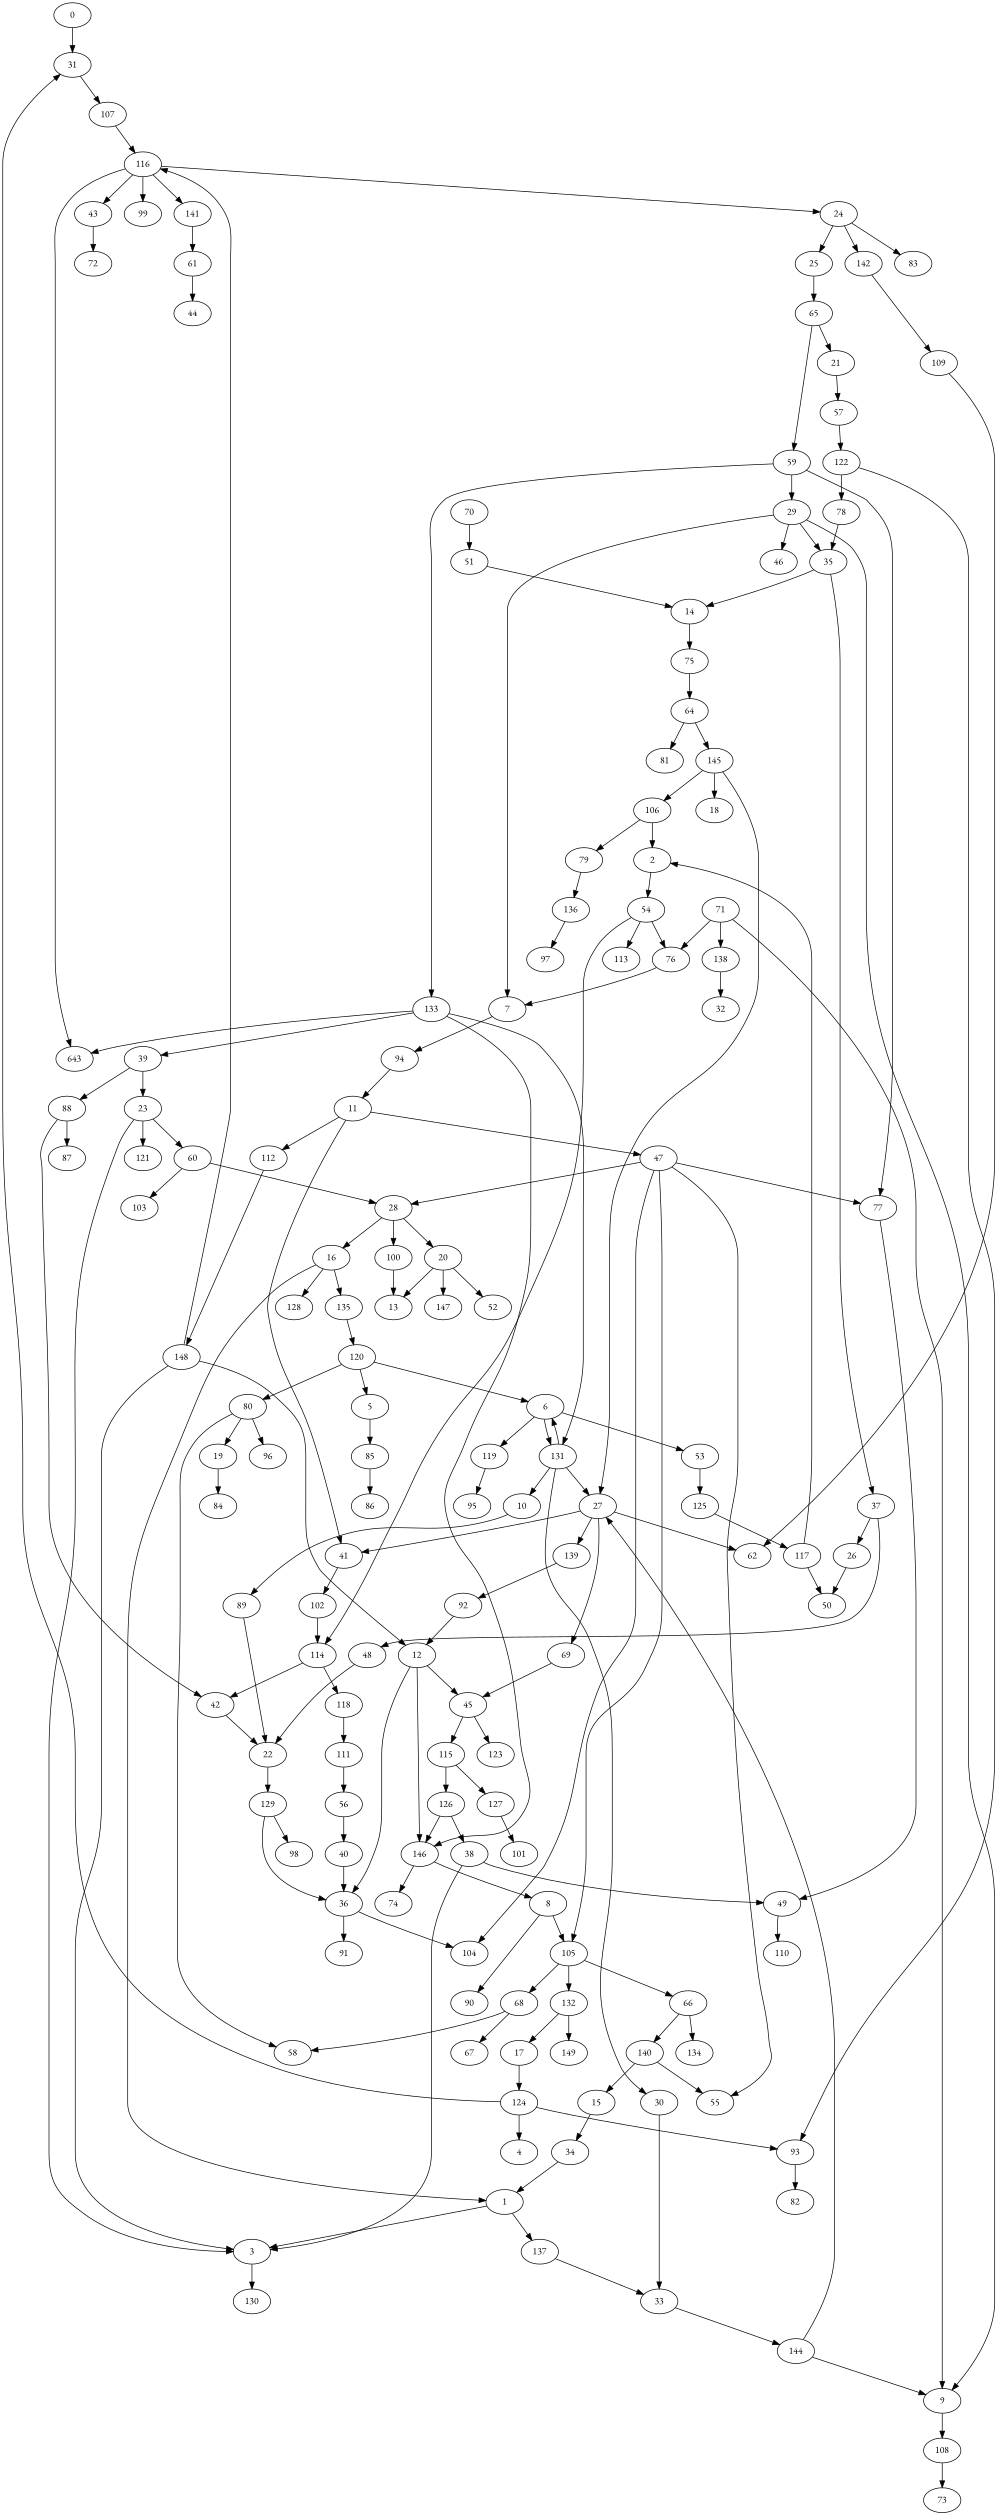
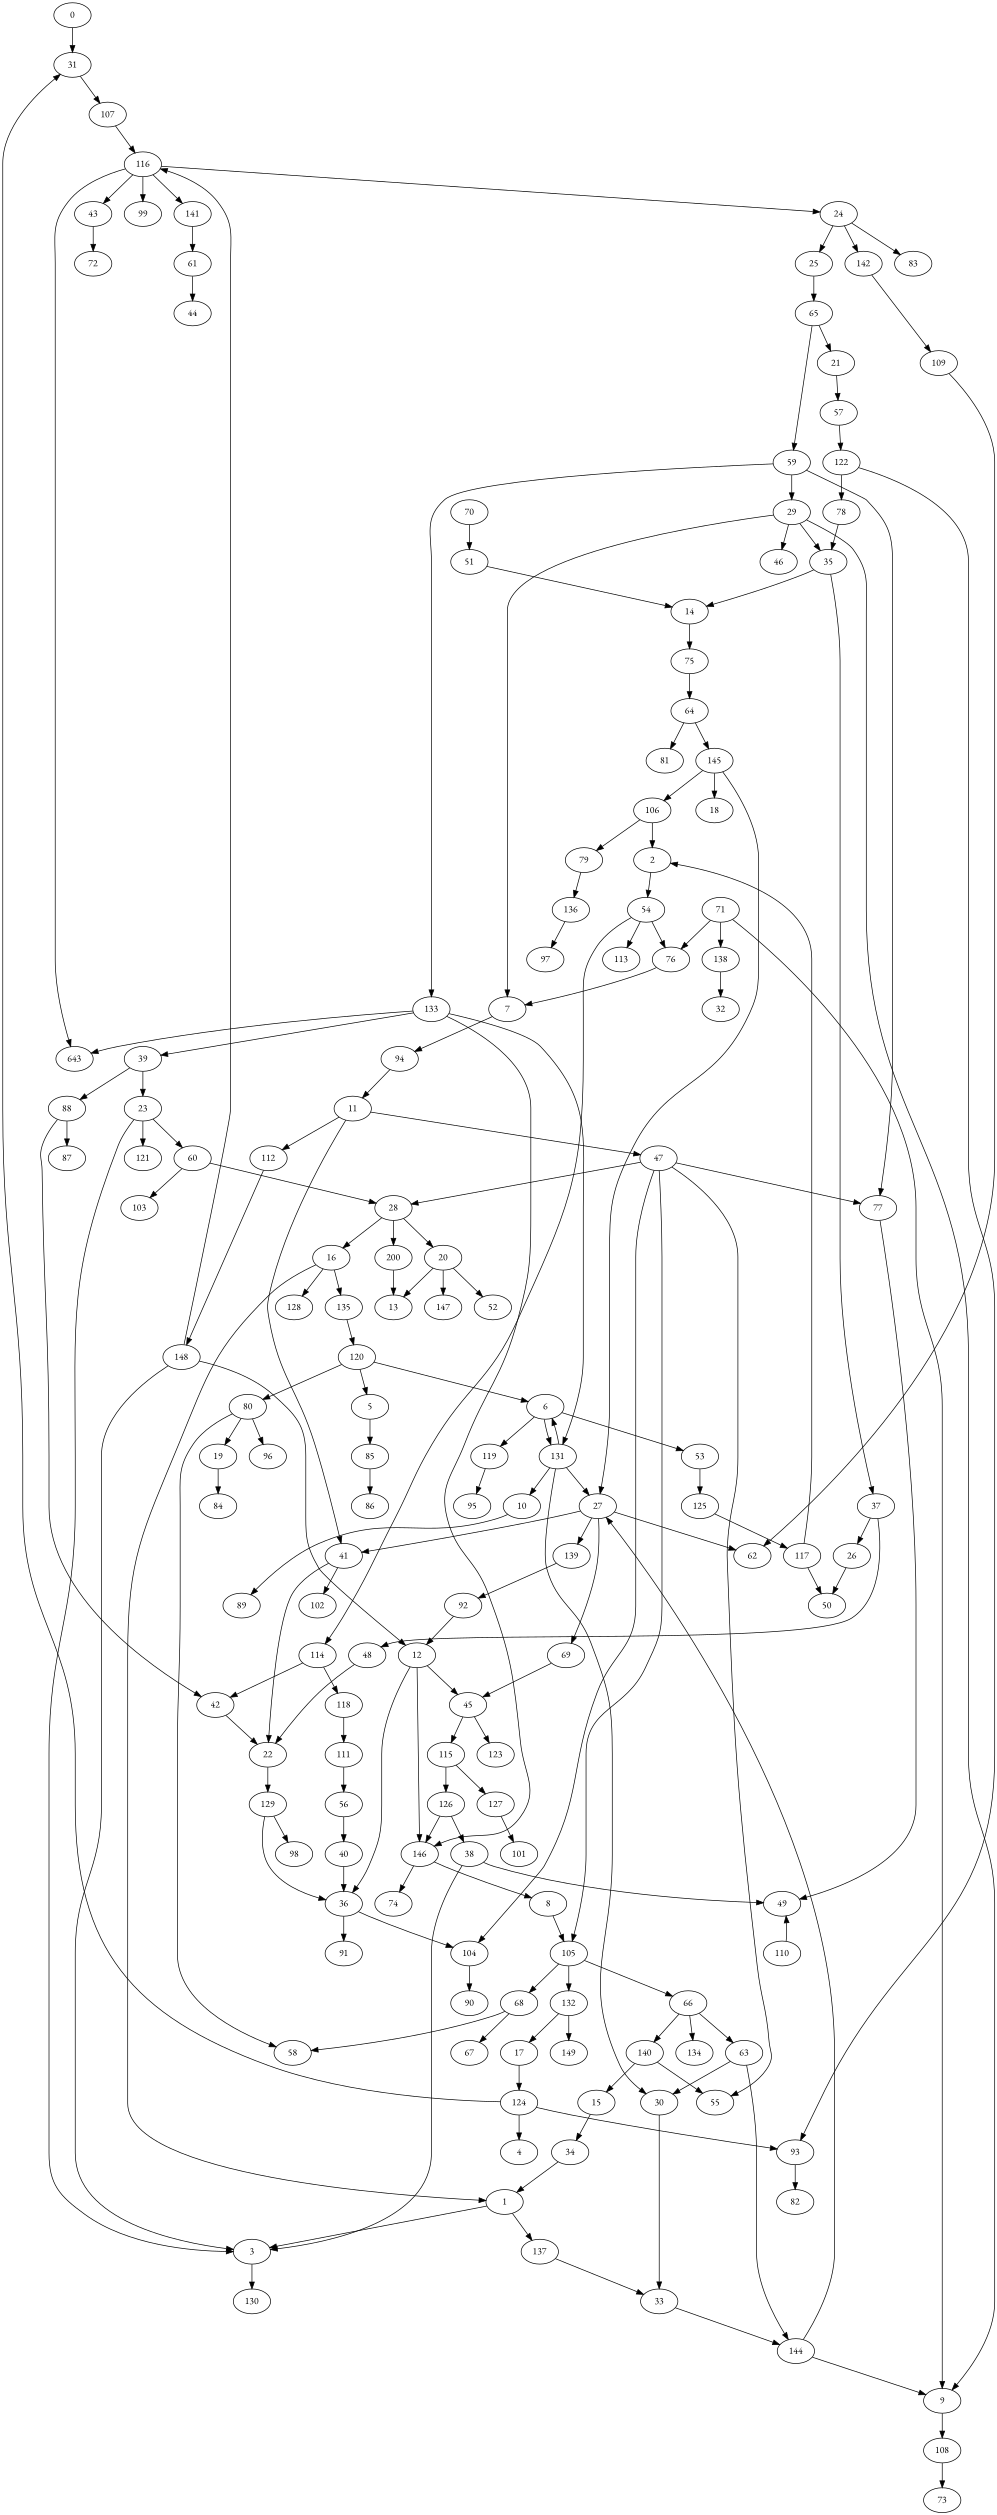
(393, 1258) -> (393, 1258)
(318, 1627) -> none
(254, 1677) -> (279, 1640)
(777, 1925) -> (787, 1932)
(511, 1951) -> (469, 1975)
none -> (744, 2053)
